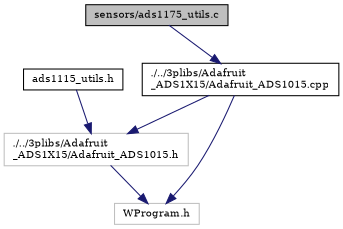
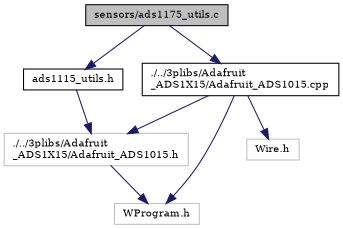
none -> (119, 44)
none -> (273, 150)
